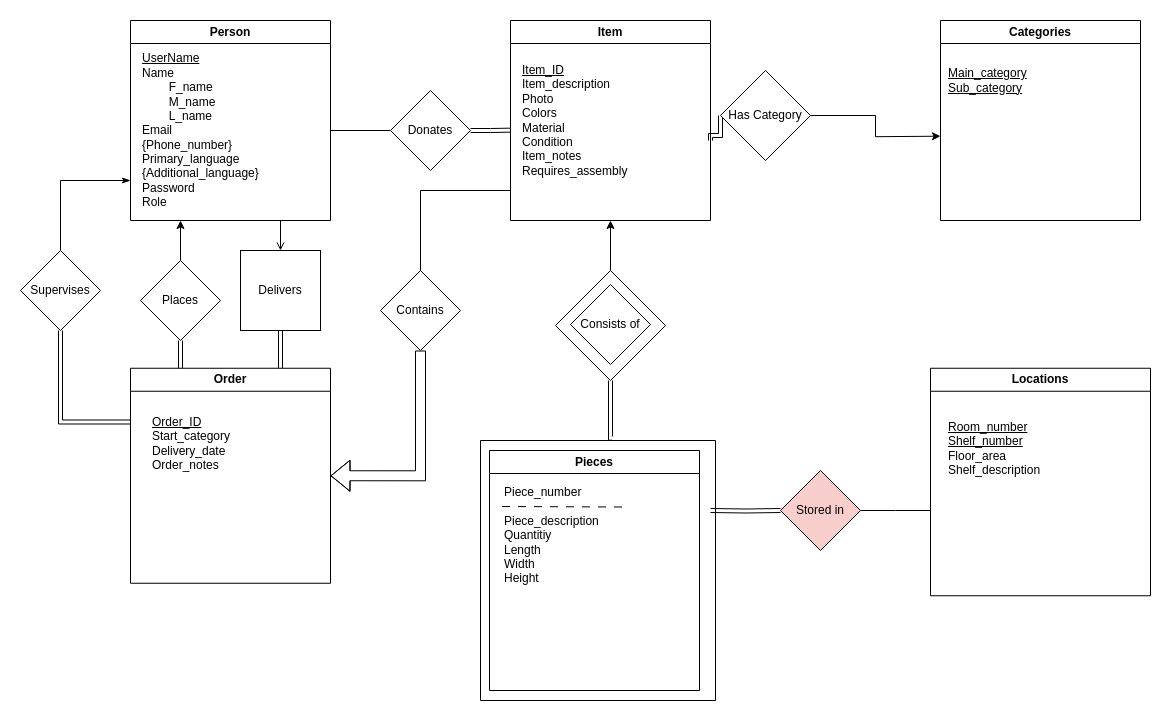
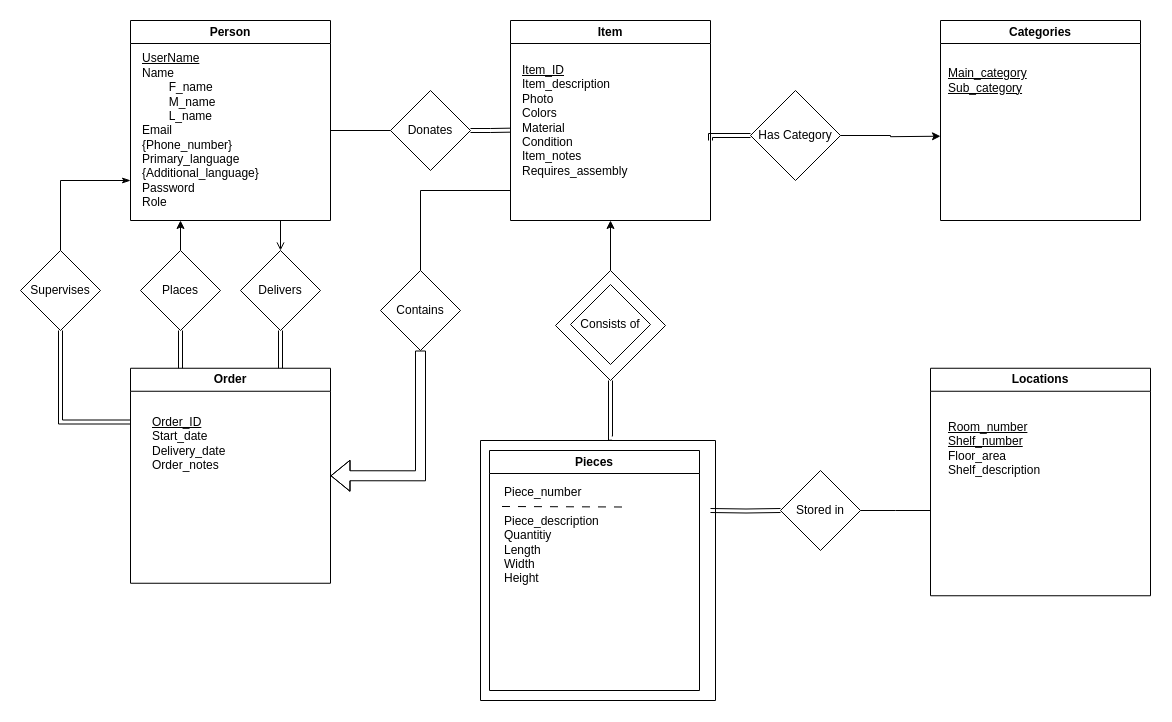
(766, 116) -> (796, 136)
(281, 291) -> (281, 291)
(181, 301) -> (181, 291)
(200, 444) -> (193, 444)
(821, 511) -> (821, 511)
